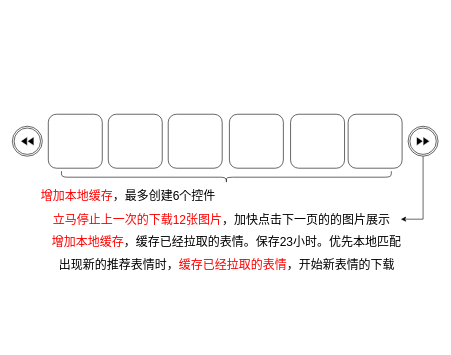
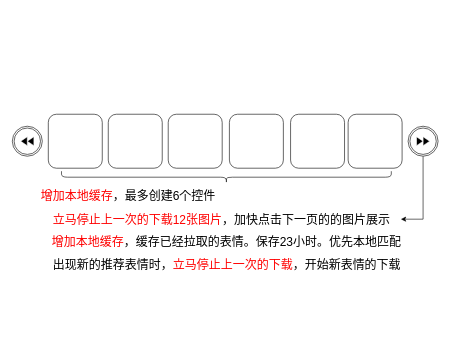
(227, 265) -> (227, 265)
